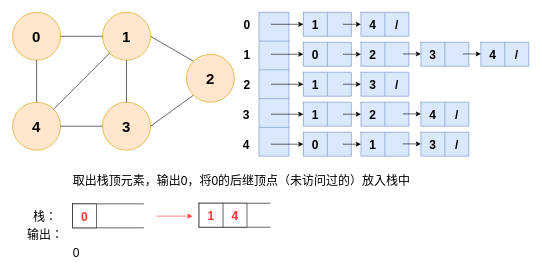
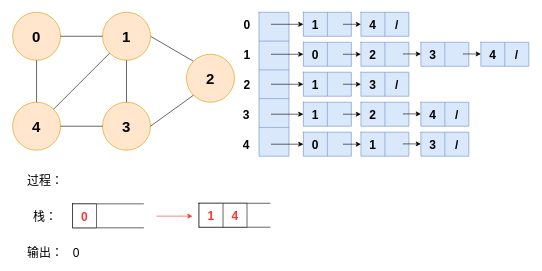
none -> (45, 180)
(270, 180) -> none
(45, 234) -> (45, 252)
